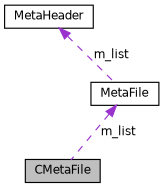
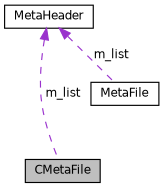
(90, 137) -> (41, 101)
